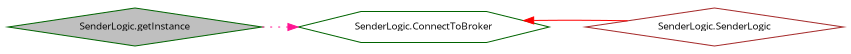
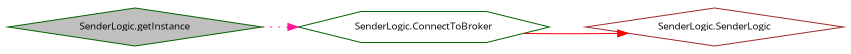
(581, 20) -> (571, 34)
